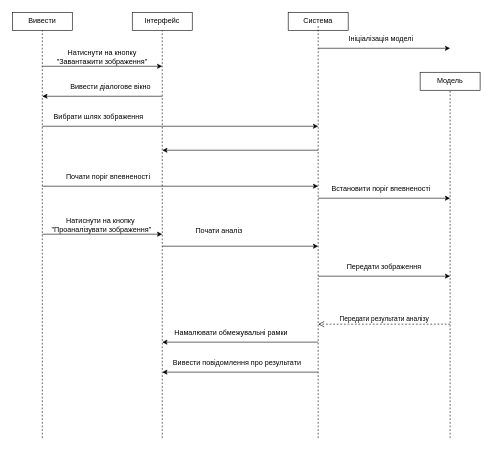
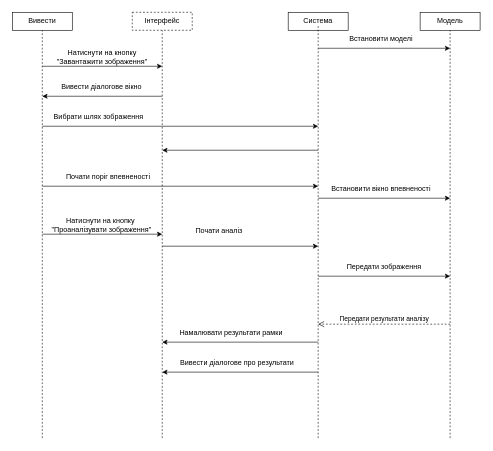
(162, 21) -> (162, 21)
(381, 39) -> (381, 39)
(450, 81) -> (450, 21)
(111, 87) -> (102, 87)
(381, 189) -> (381, 189)
(231, 333) -> (231, 333)
(237, 363) -> (237, 363)
